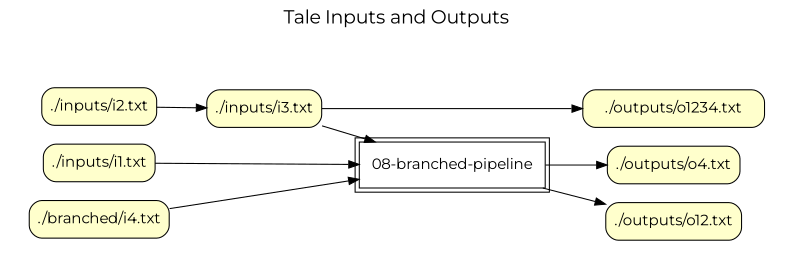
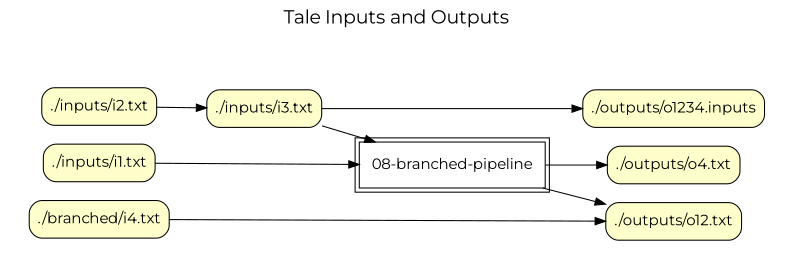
(674, 109) -> (674, 109)
(259, 195) -> (382, 220)
